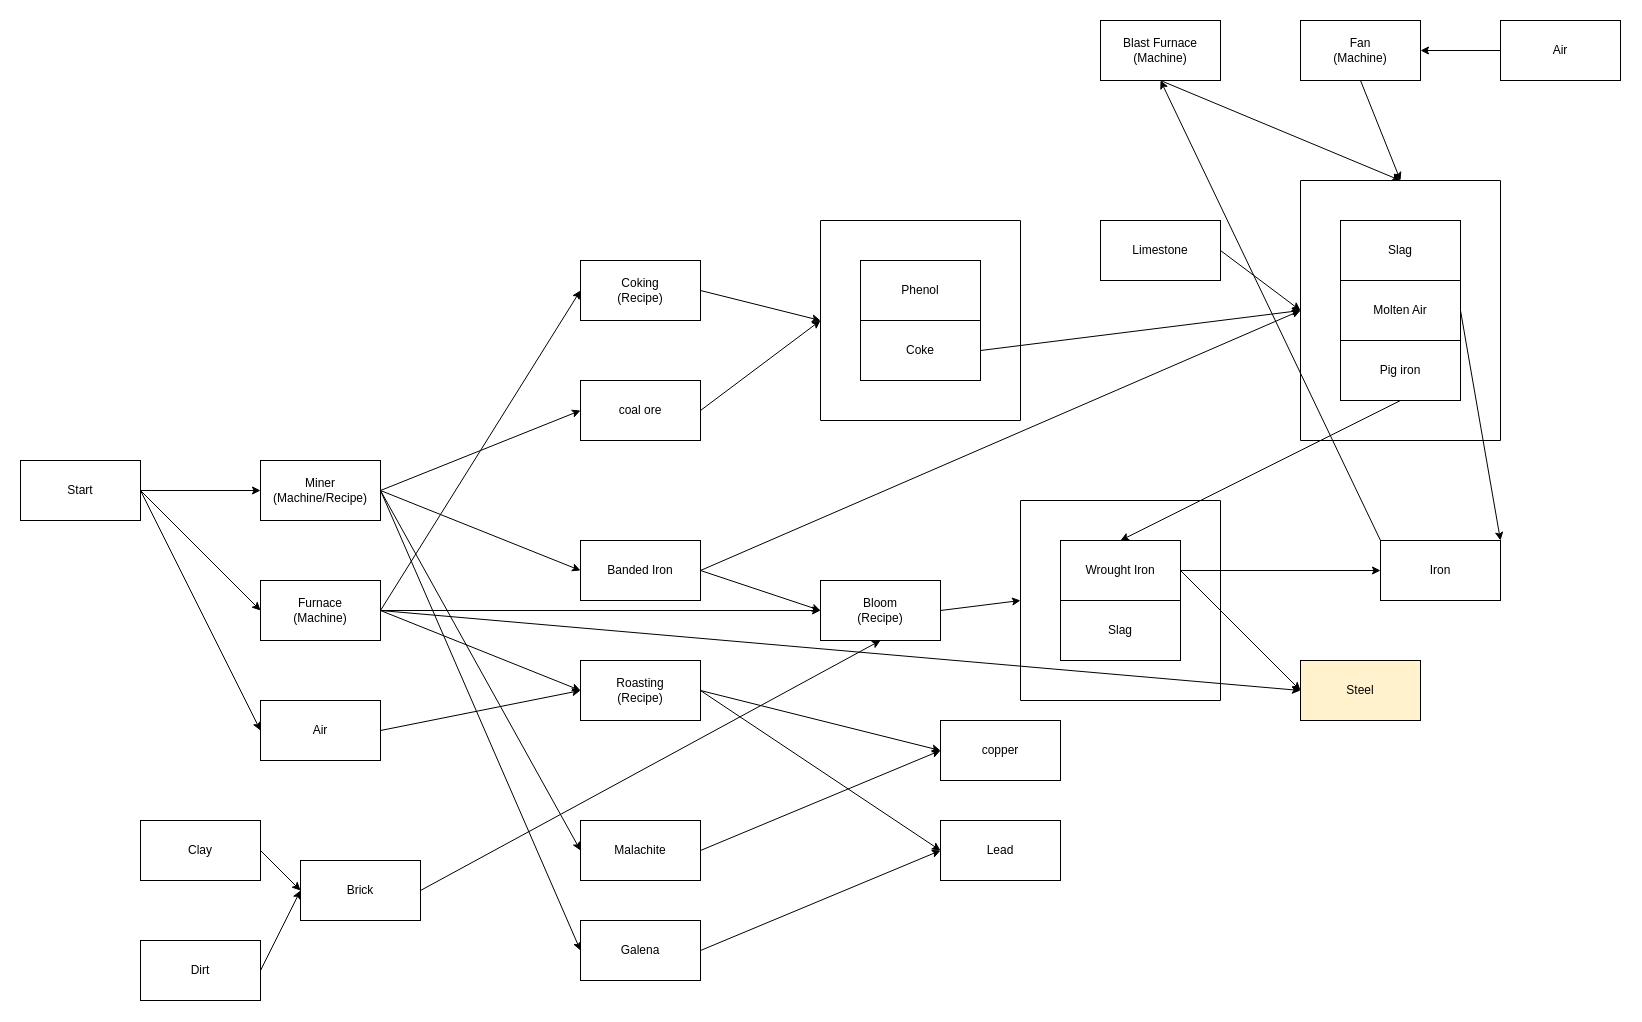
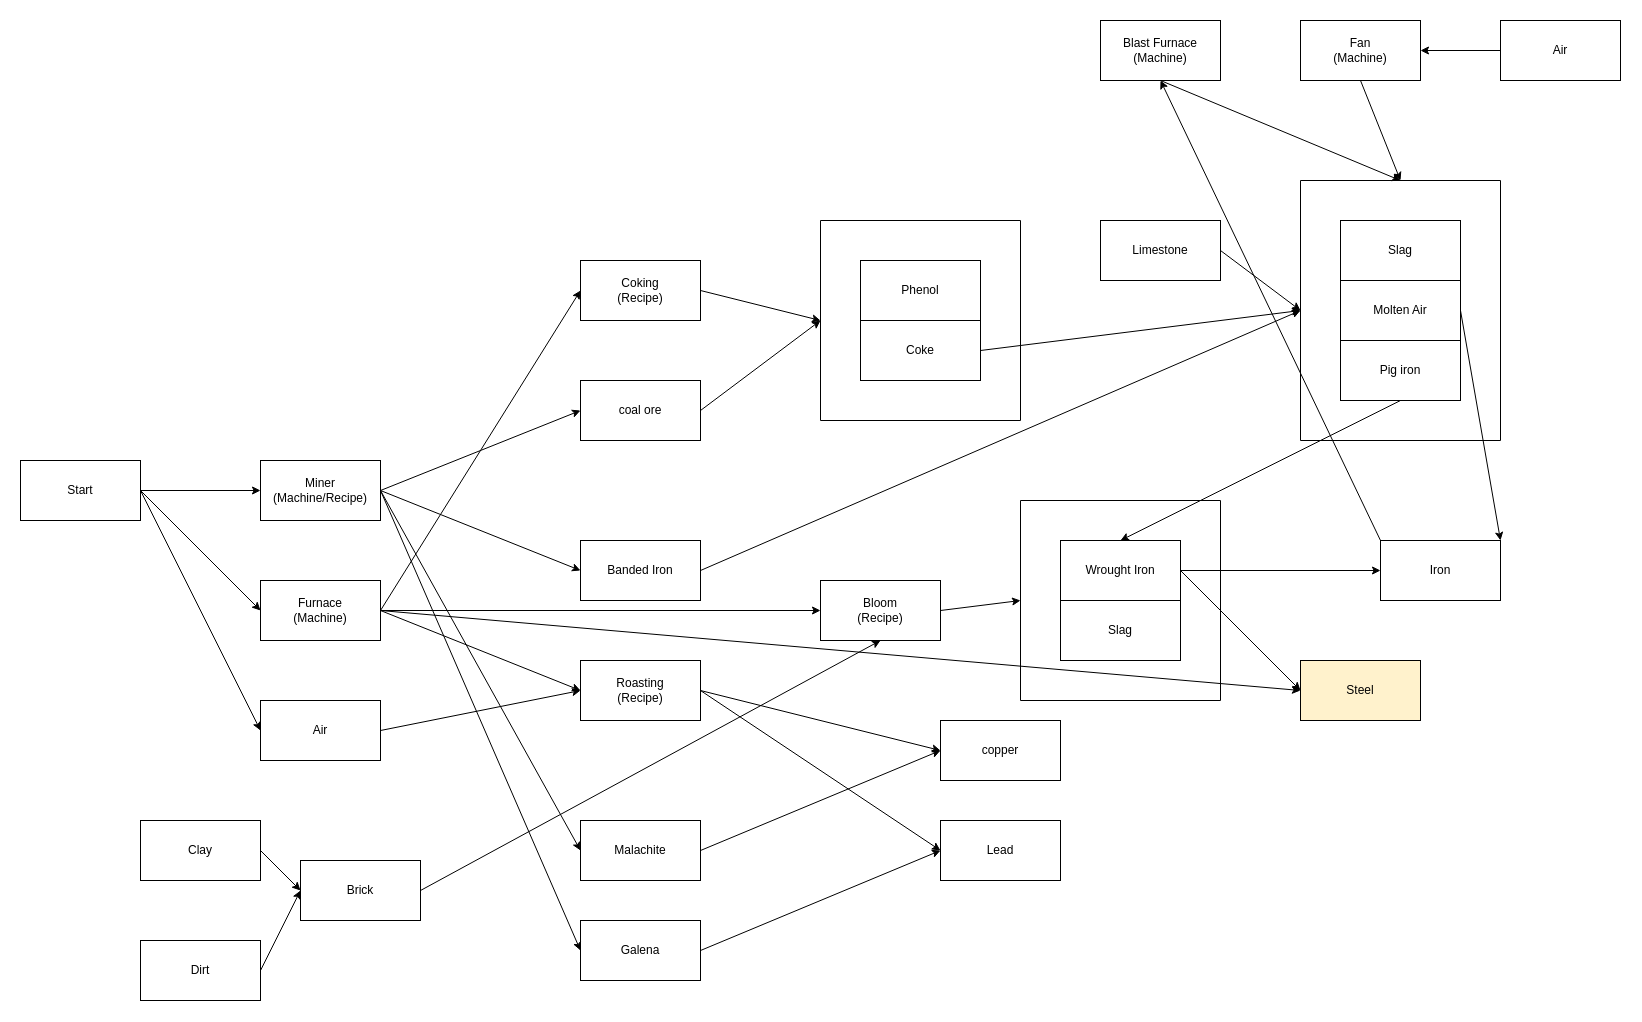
(757, 589) -> none
